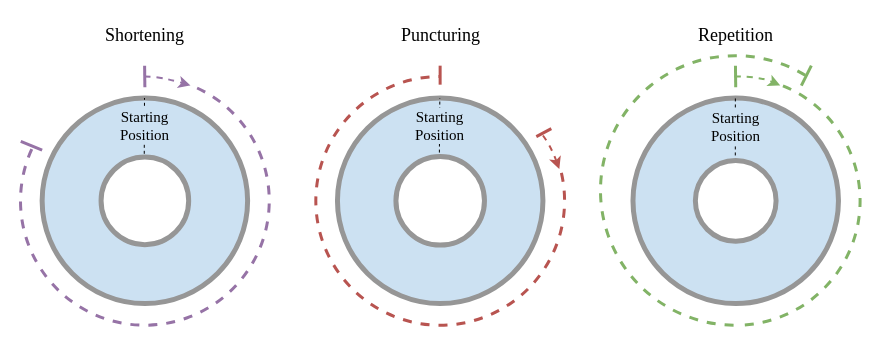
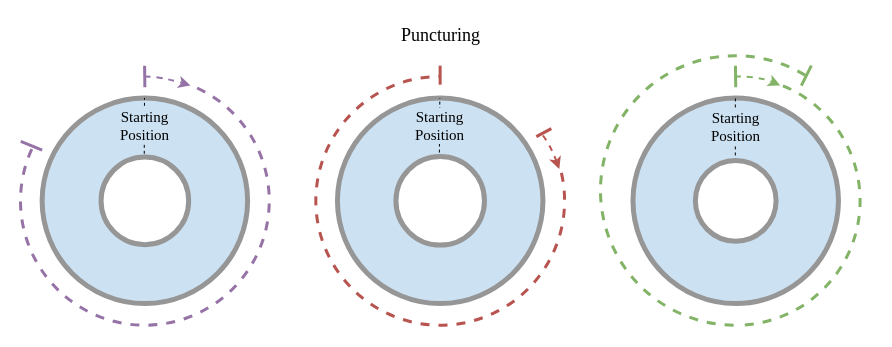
(145, 36) -> none
(735, 36) -> none
